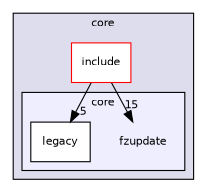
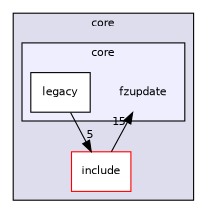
(82, 100) -> (79, 128)
